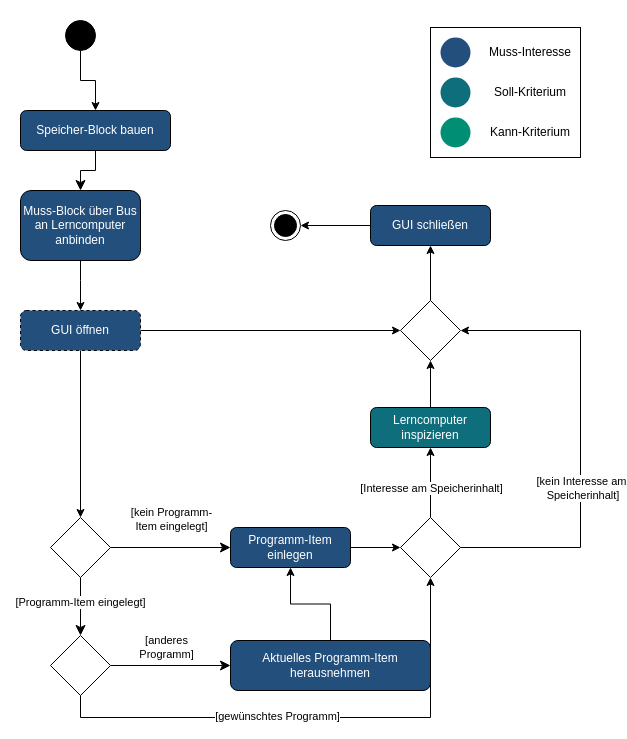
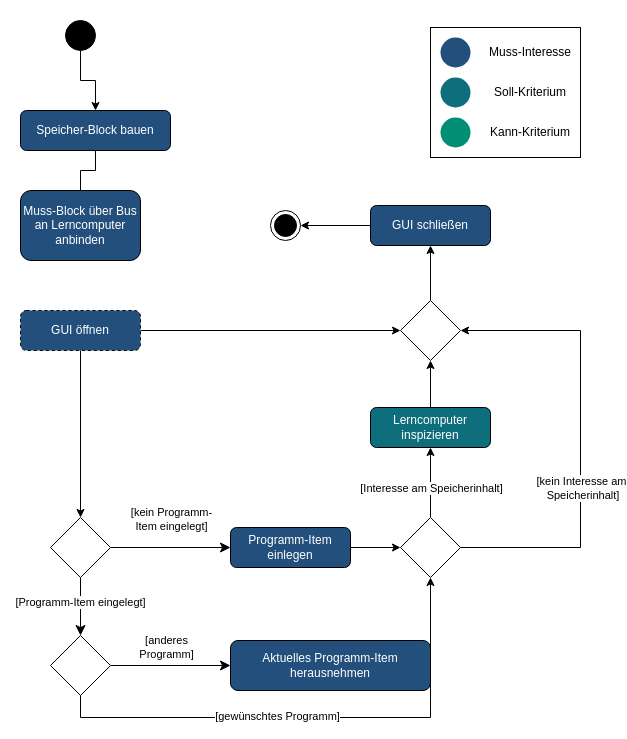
(81, 181) -> (81, 184)
(81, 282) -> none
(314, 604) -> none
